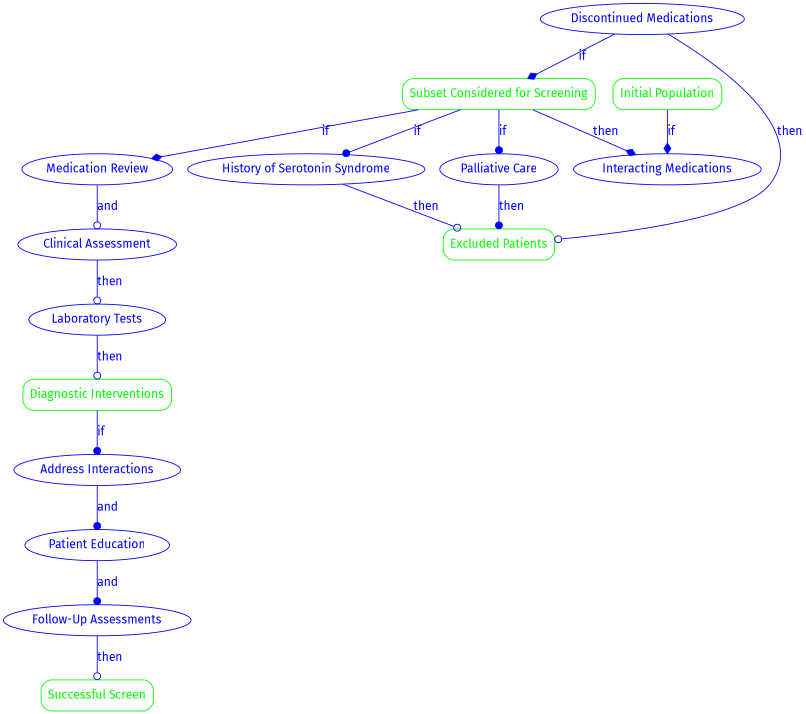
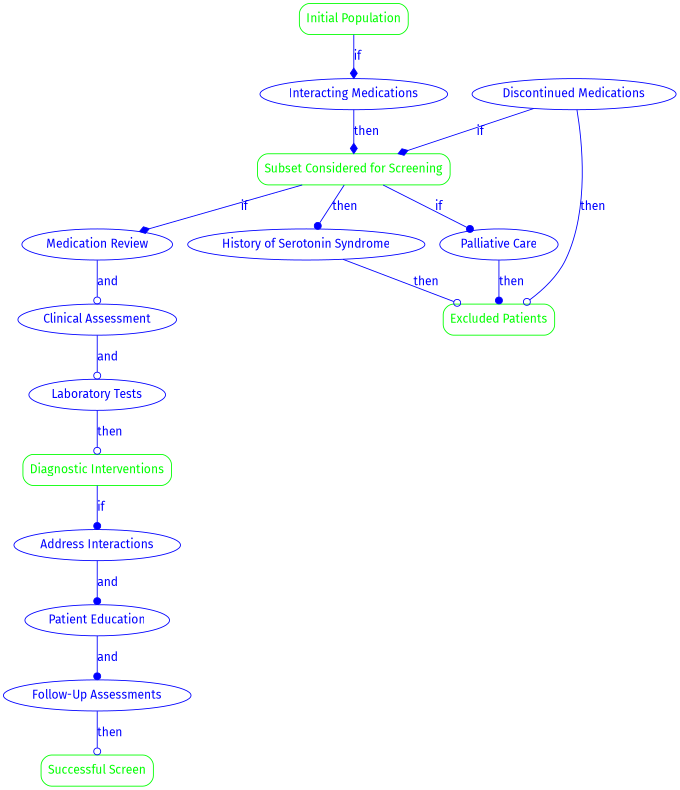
(579, 130) -> (354, 127)
(417, 132) -> (345, 207)
(110, 282) -> (108, 357)
